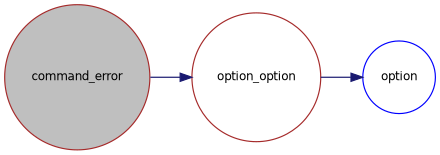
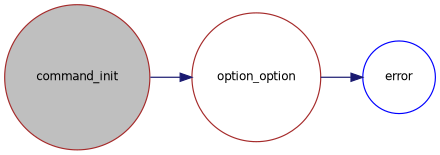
(77, 77) -> (77, 77)
(399, 77) -> (399, 77)
